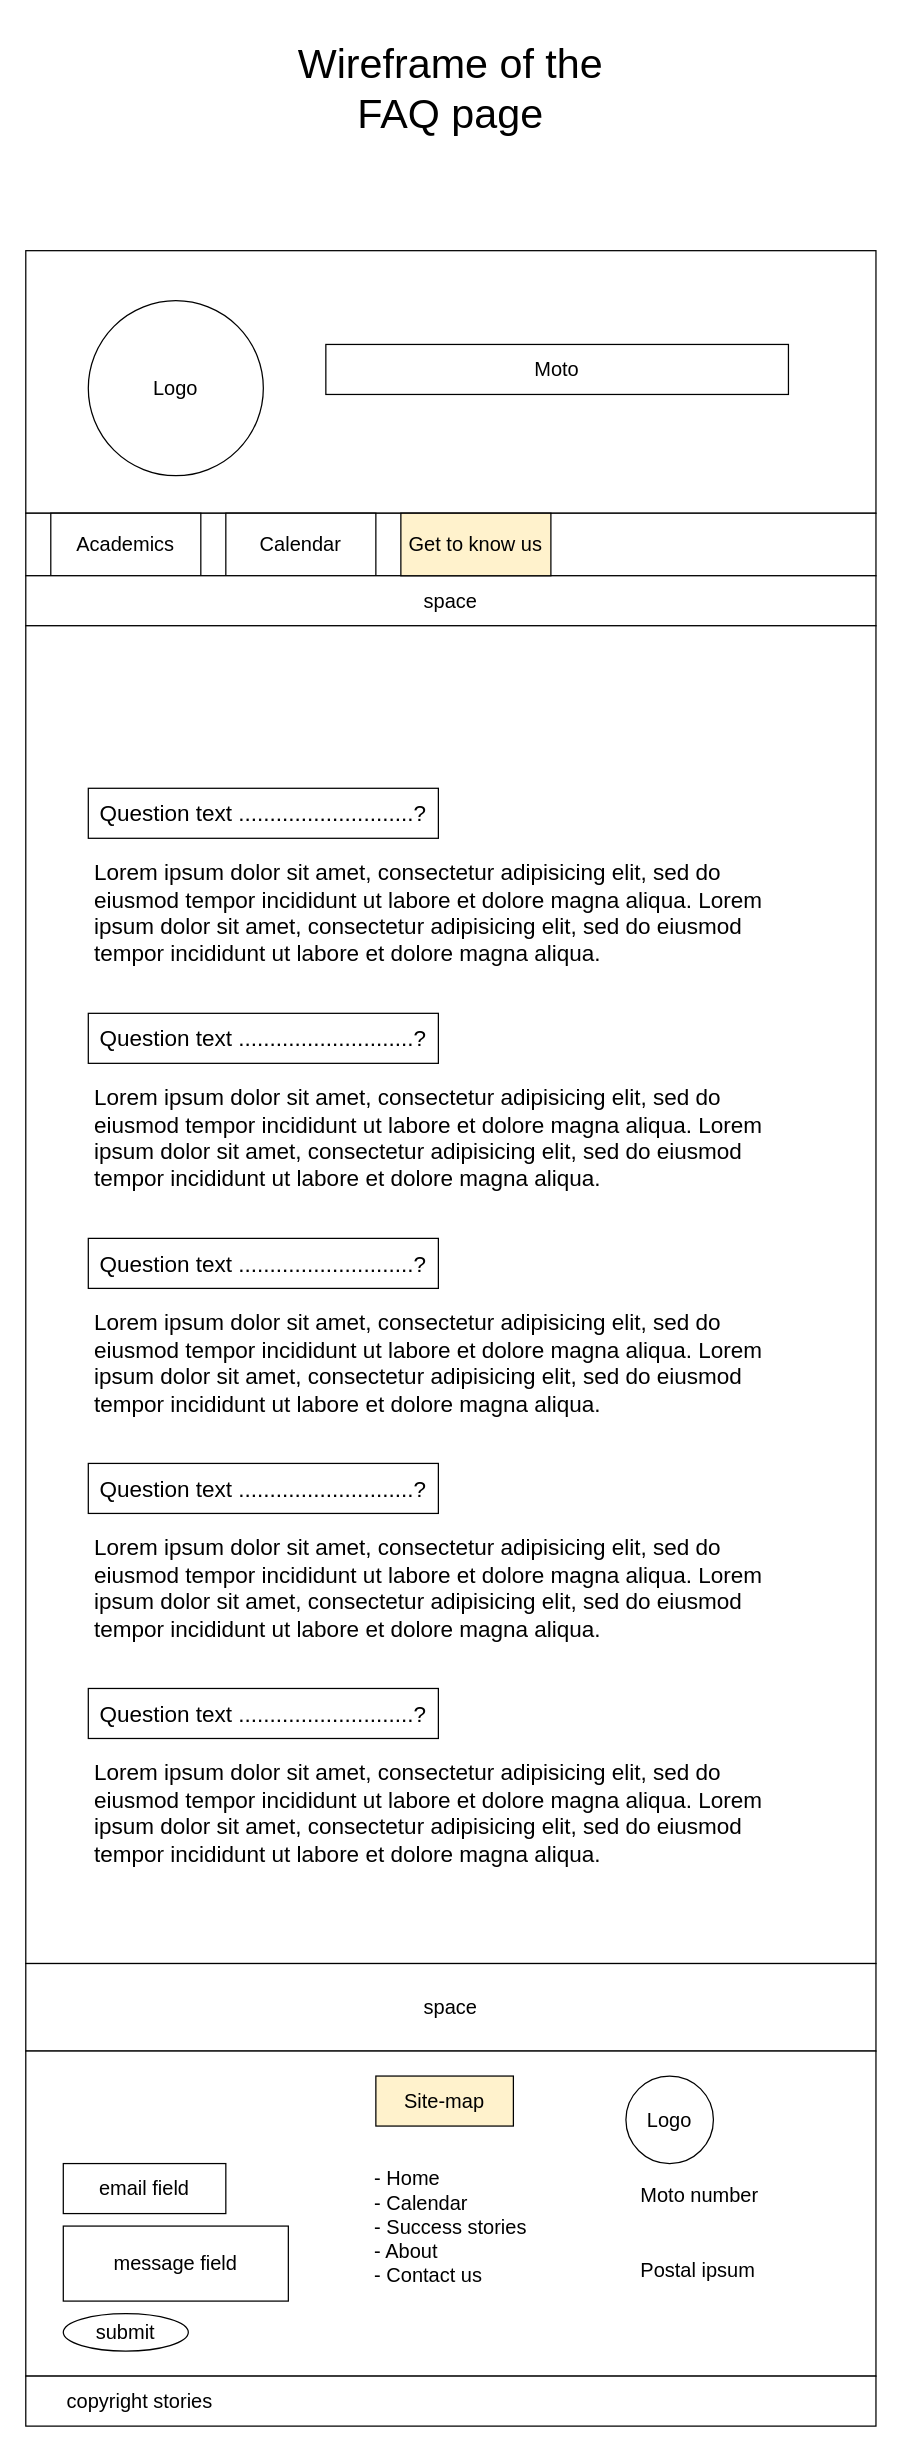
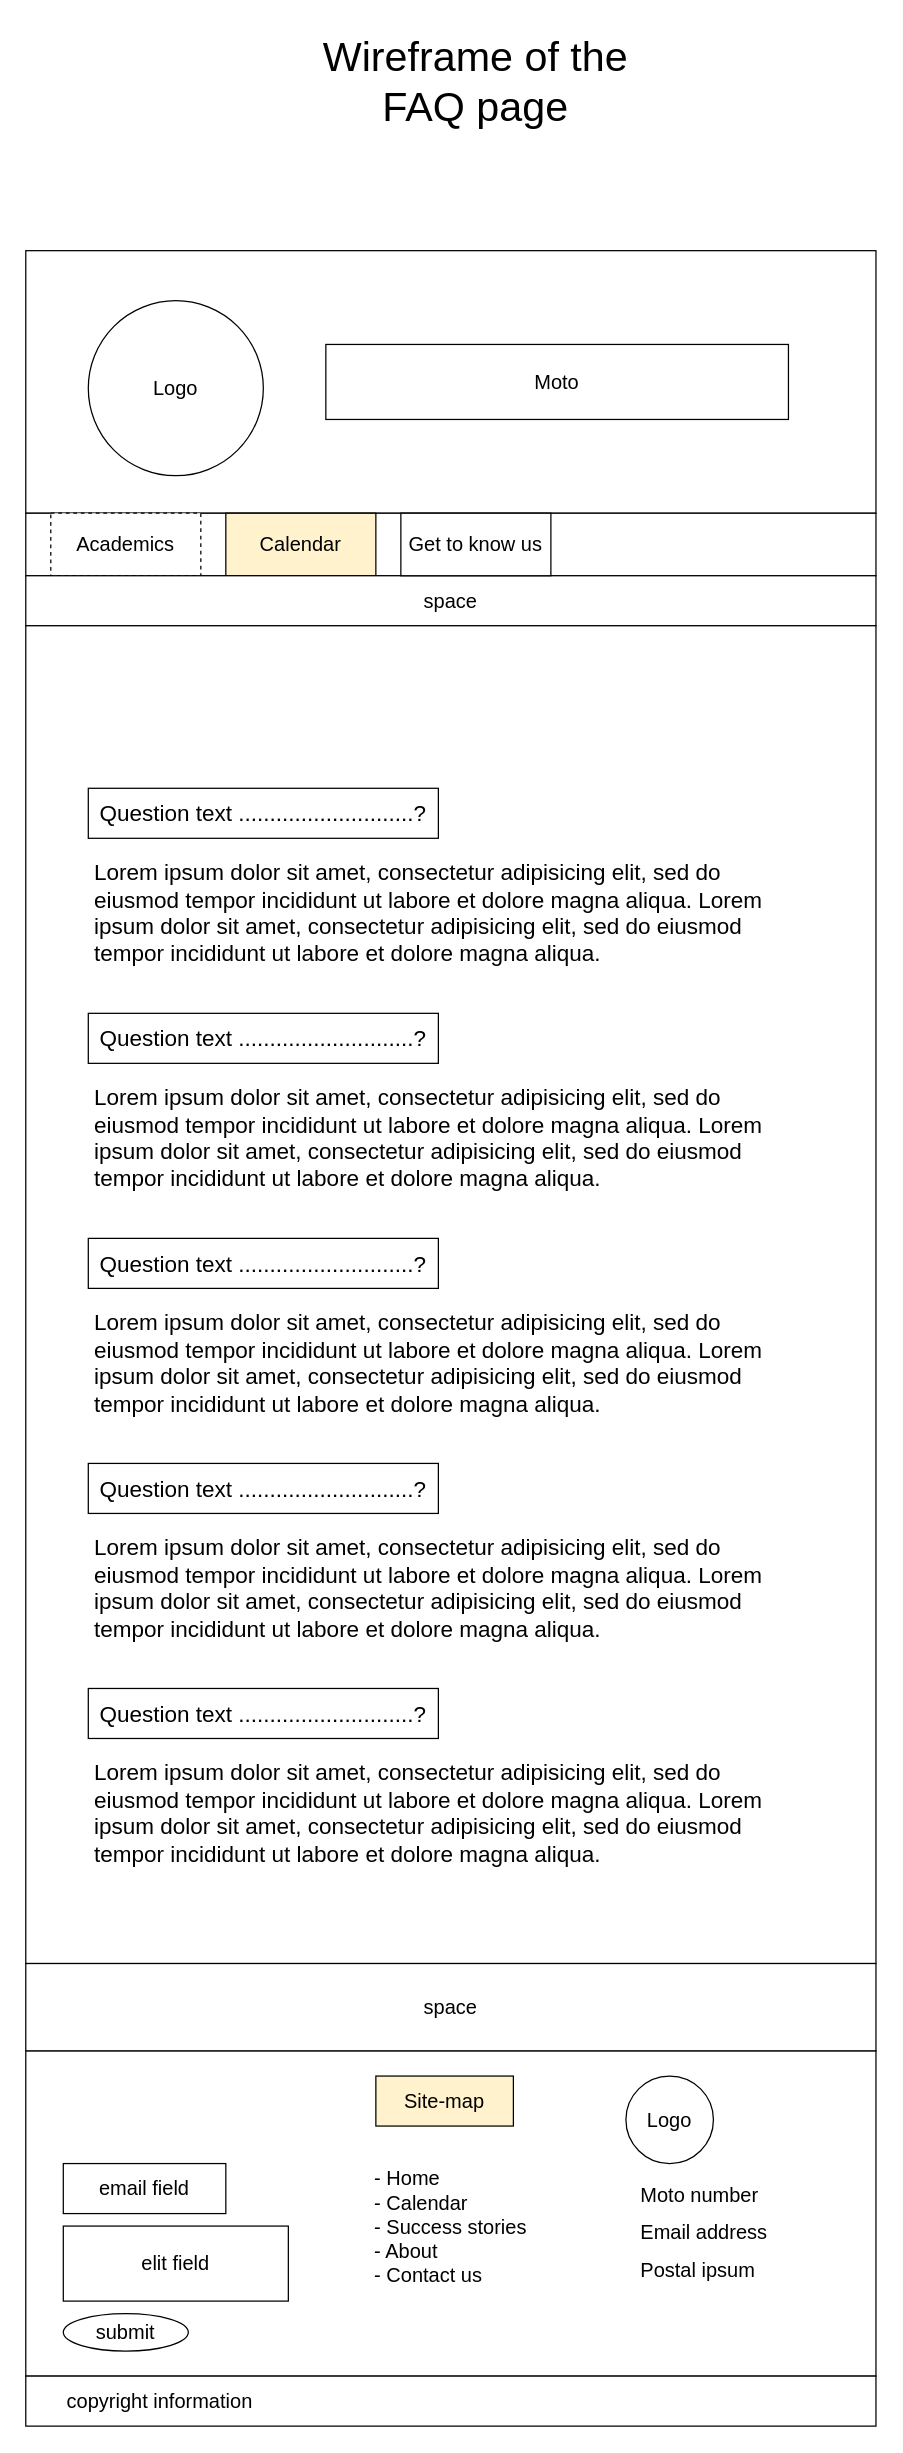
(451, 88) -> (476, 82)
(557, 369) -> (557, 382)
(126, 544) -> (126, 544)
(301, 544) -> (301, 544)
(476, 544) -> (476, 544)
none -> (723, 2232)
(176, 2263) -> (176, 2263)
(116, 2401) -> (135, 2401)
